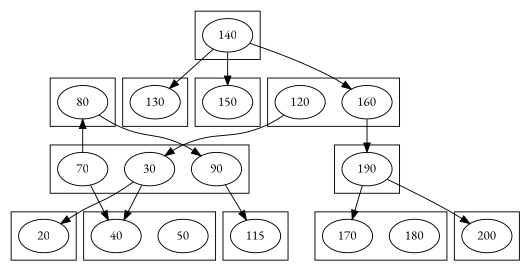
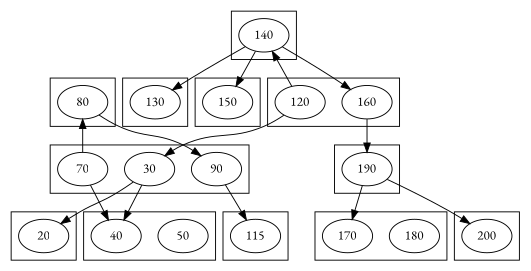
none -> (284, 72)
